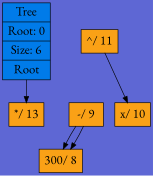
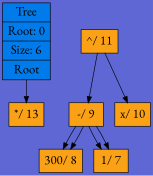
none -> (93, 75)
none -> (111, 161)
